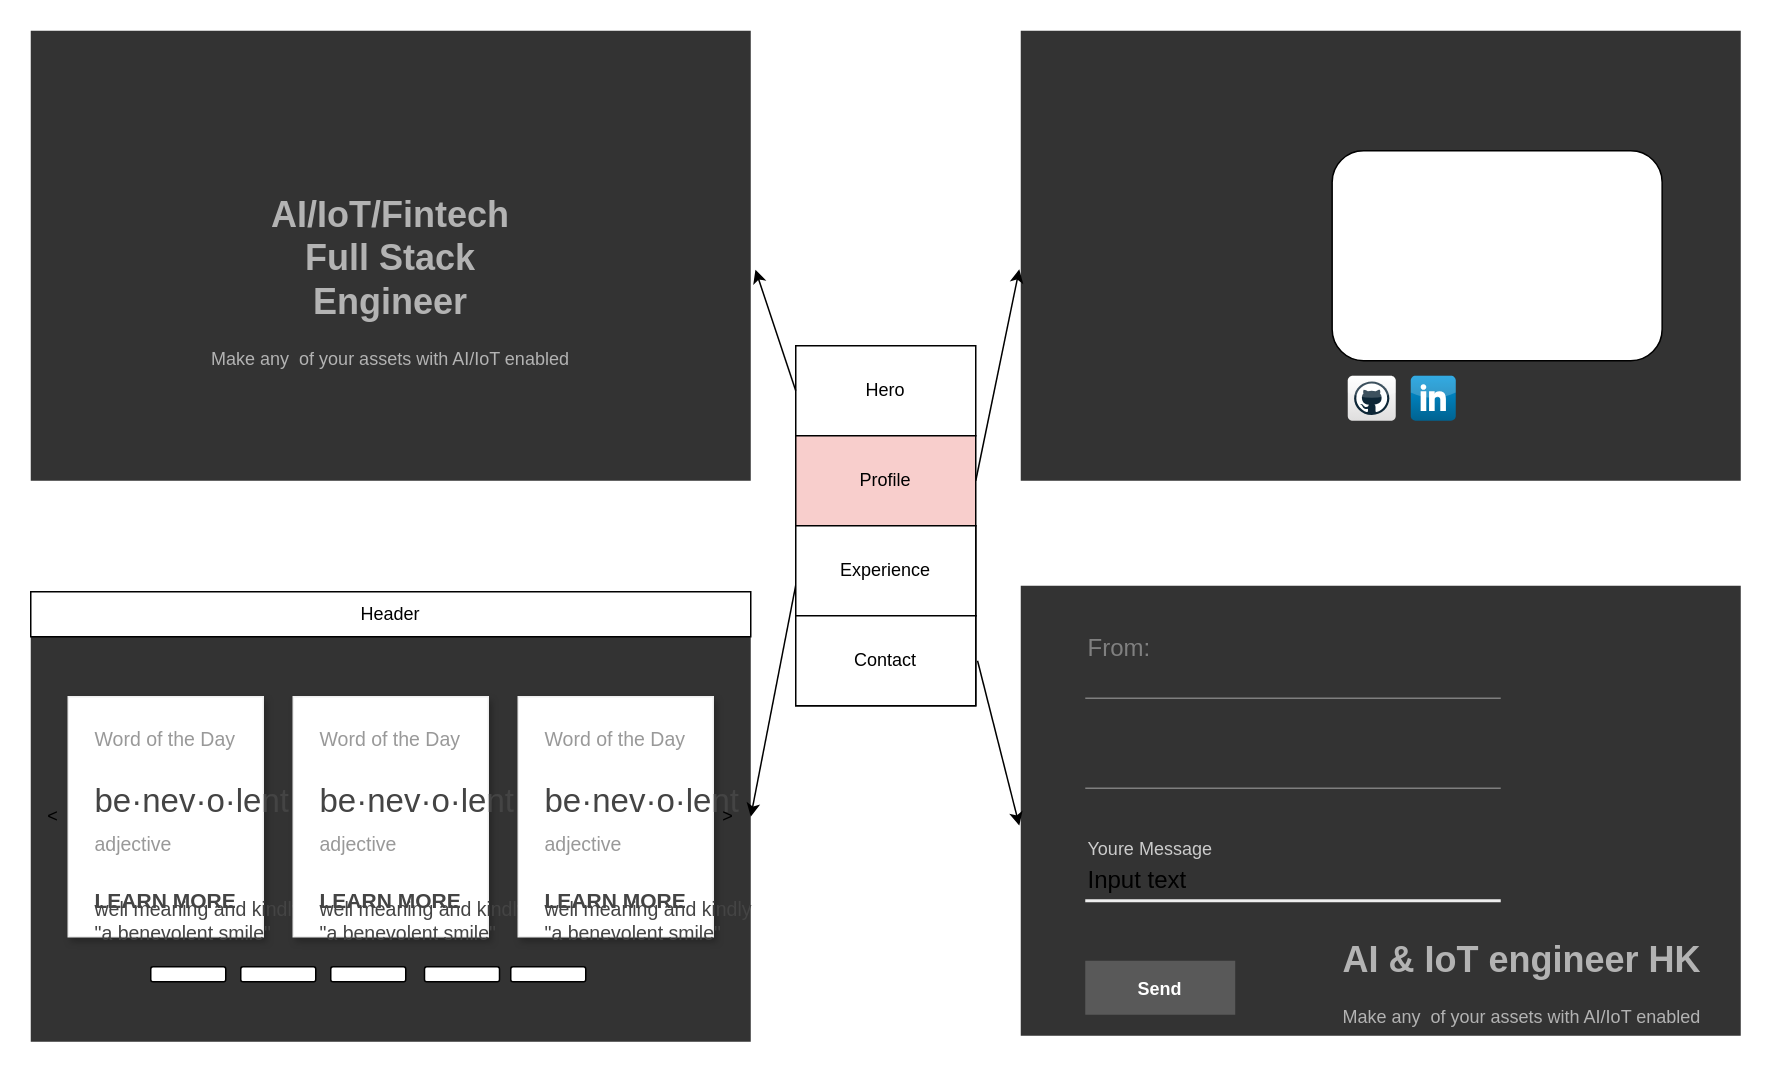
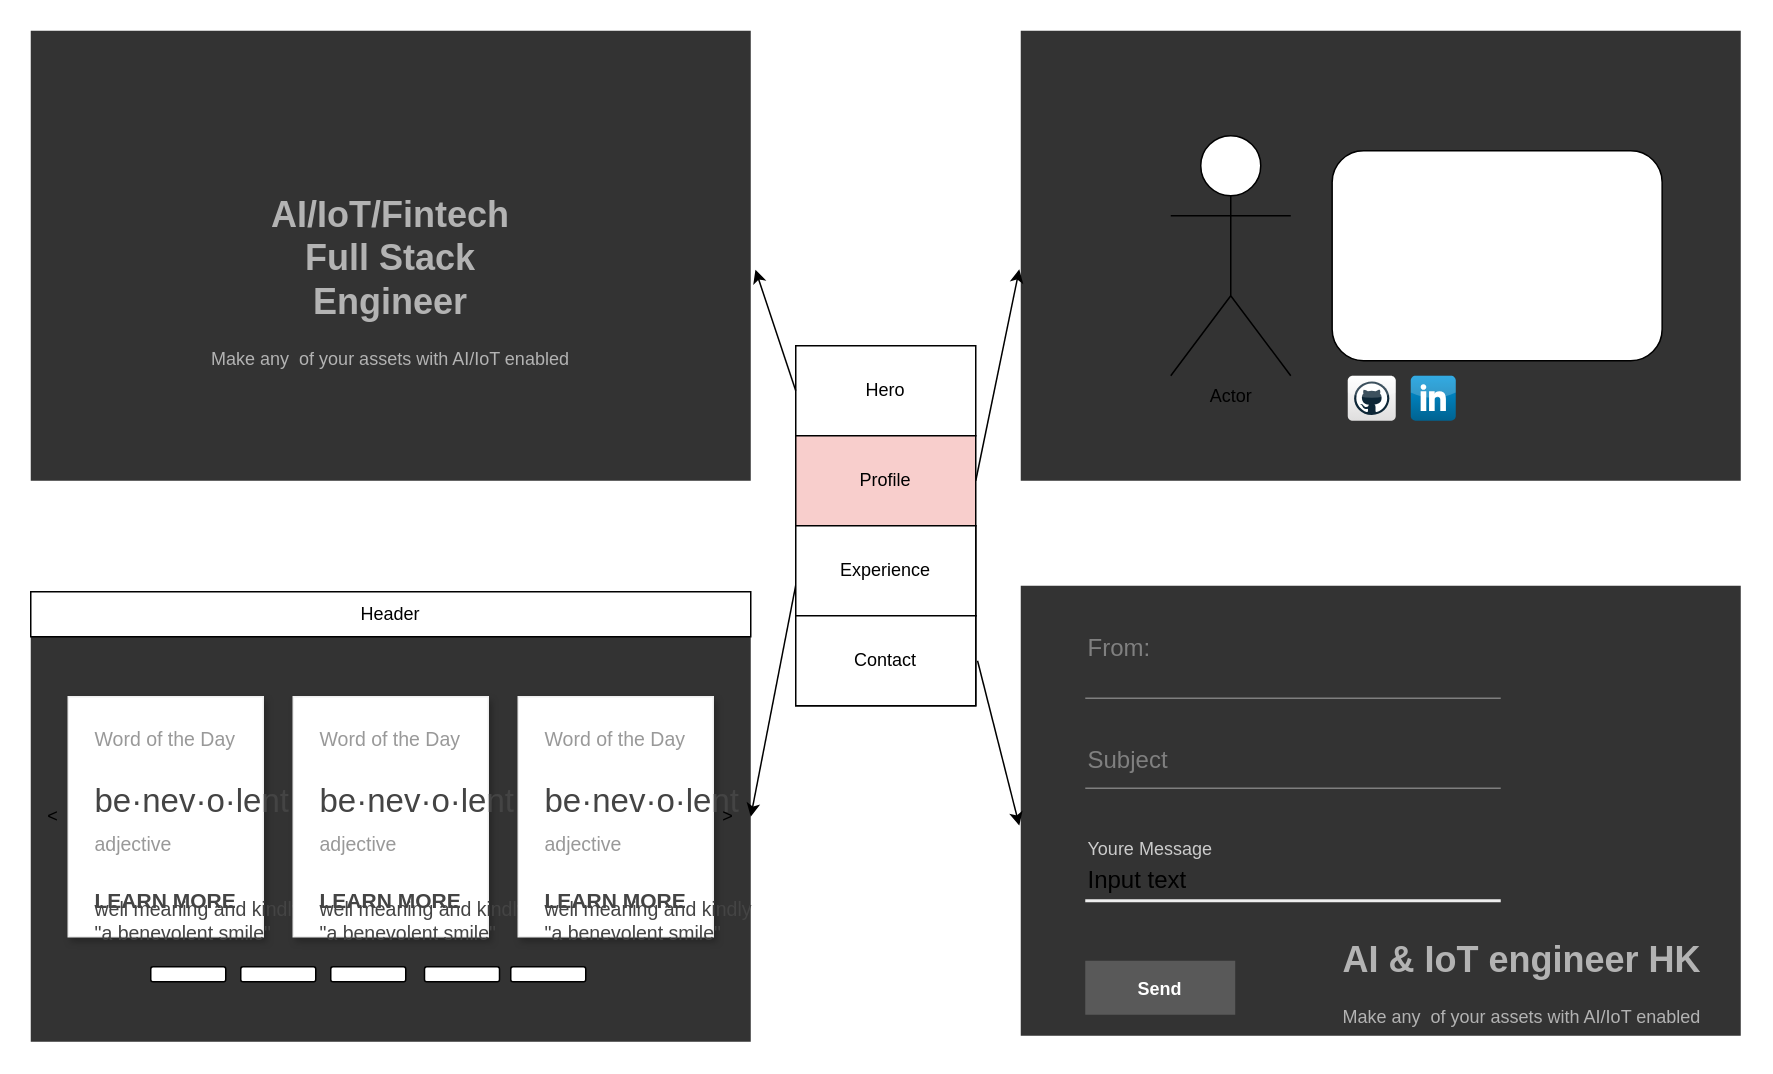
none -> (1231, 256)
none -> (1345, 758)
